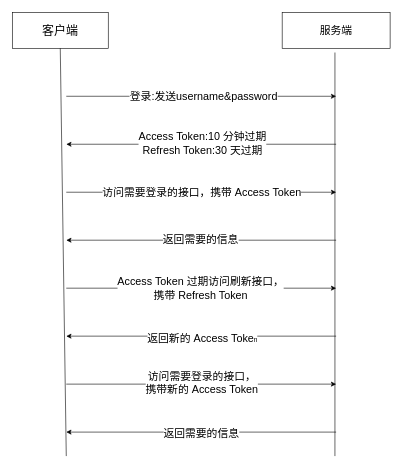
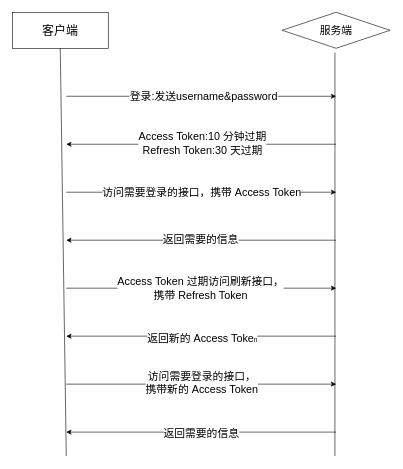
(336, 30) -> (336, 30)
